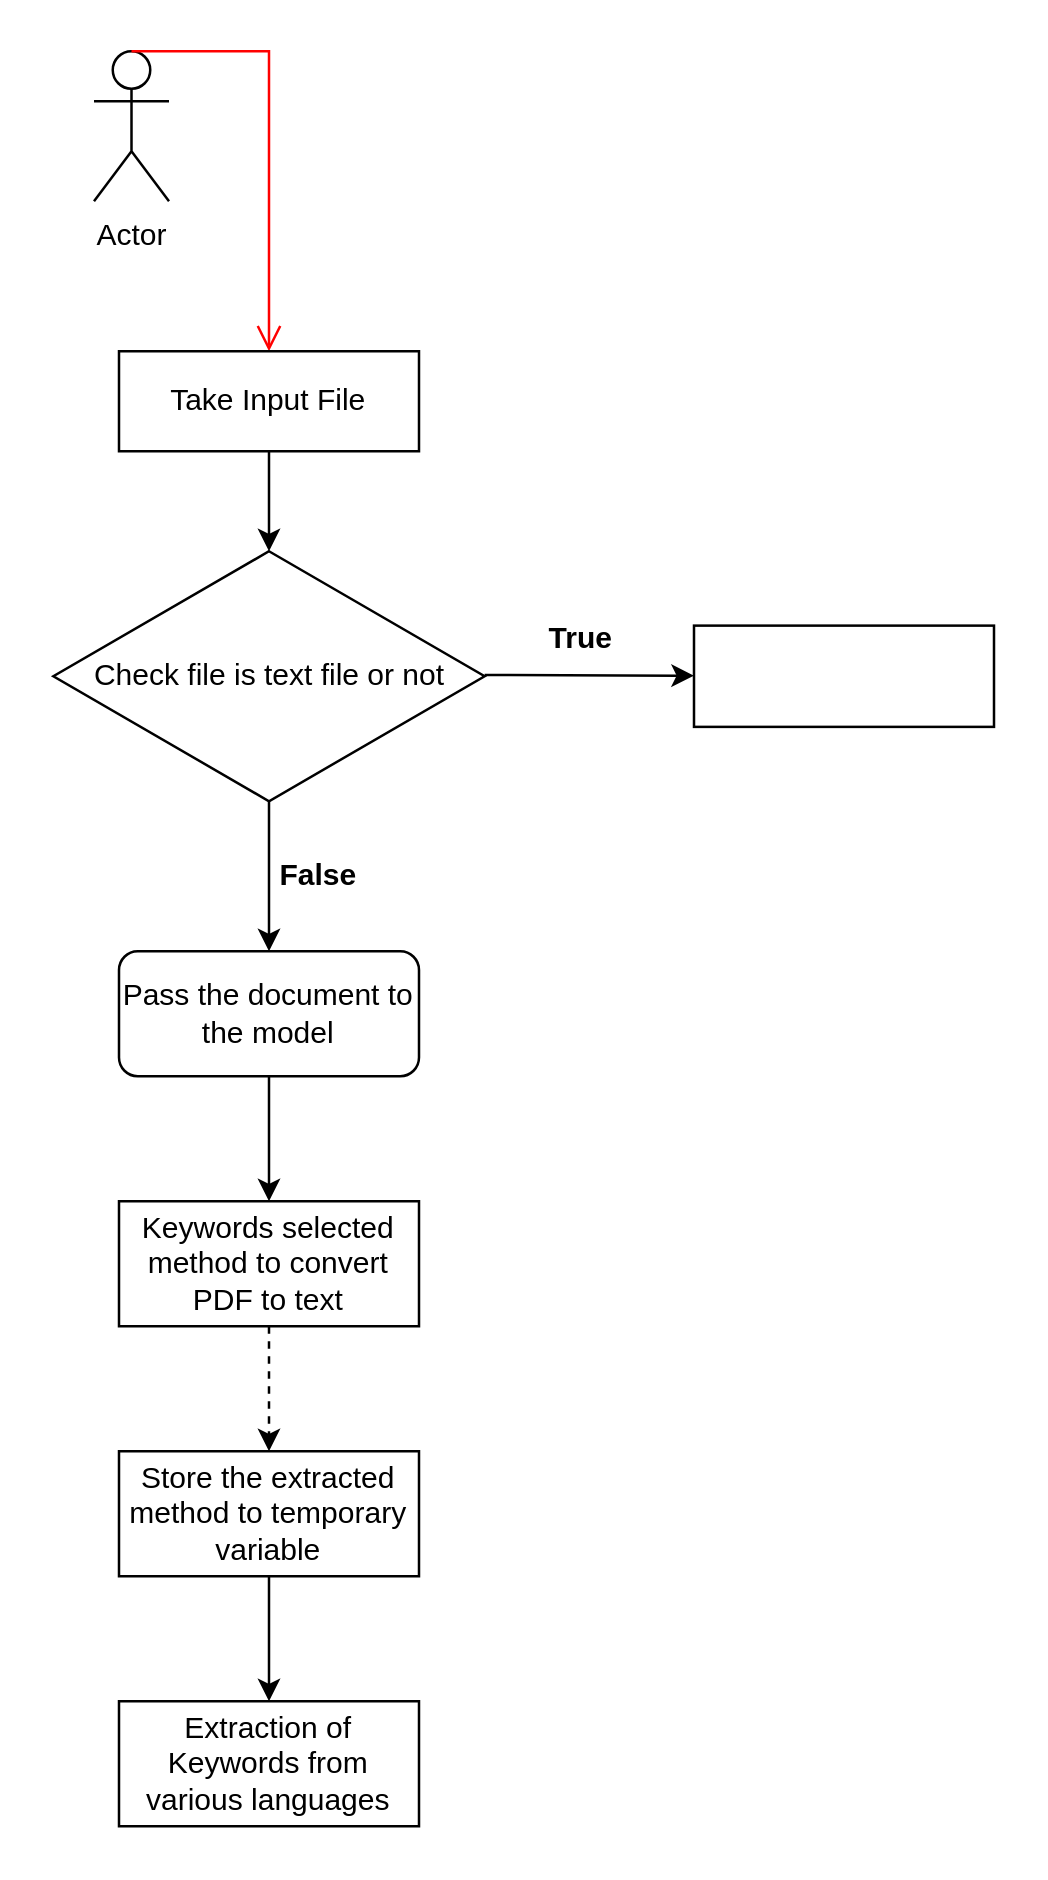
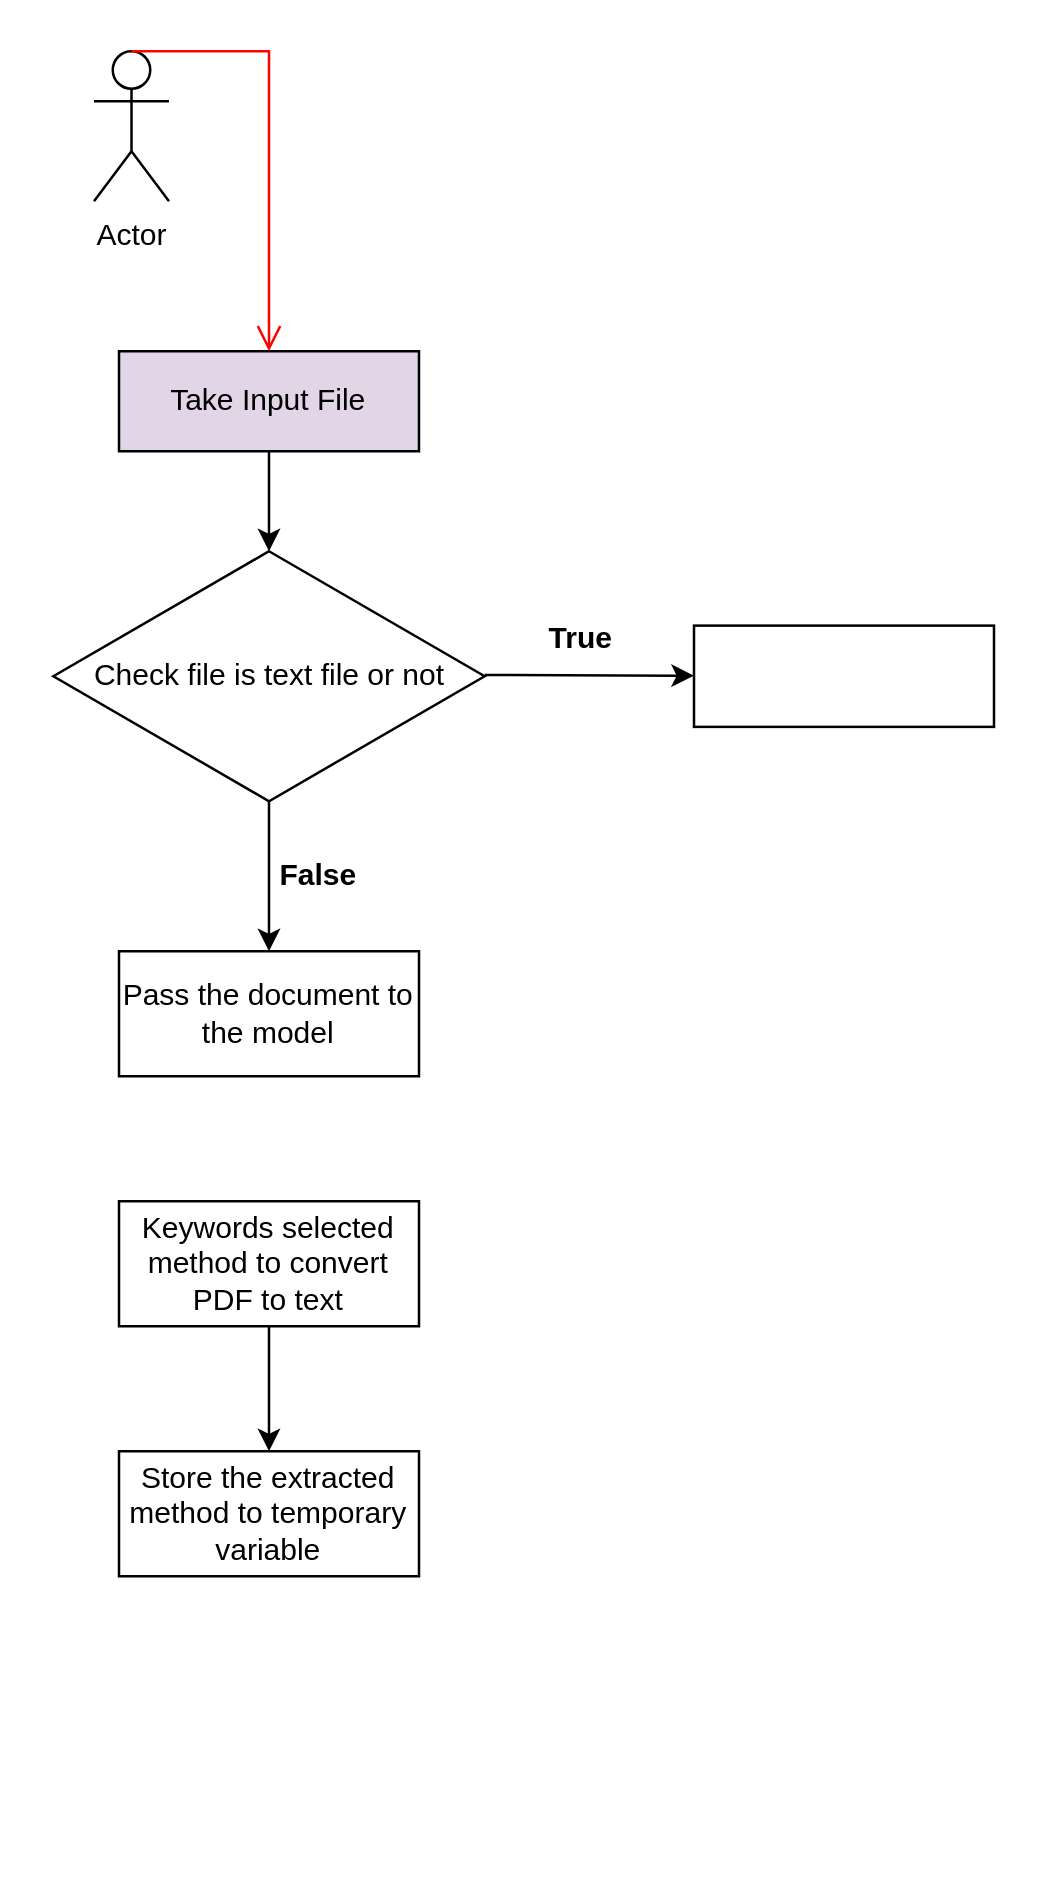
(269, 401) -> (269, 401)
(269, 1014) -> (269, 1014)
(269, 1130) -> none
(269, 1382) -> (269, 1382)
(269, 1630) -> none
(269, 1764) -> none
